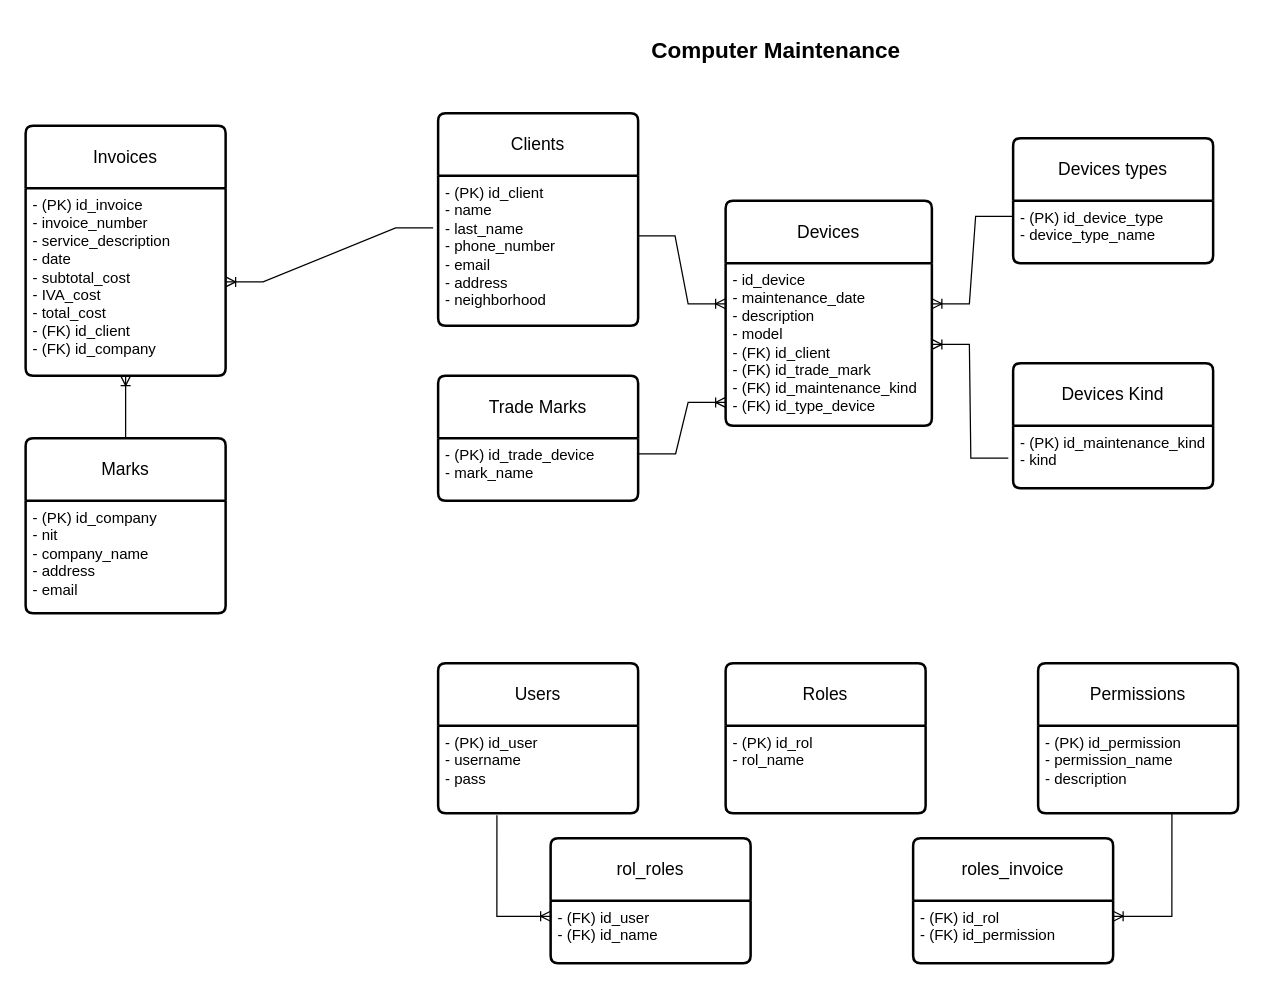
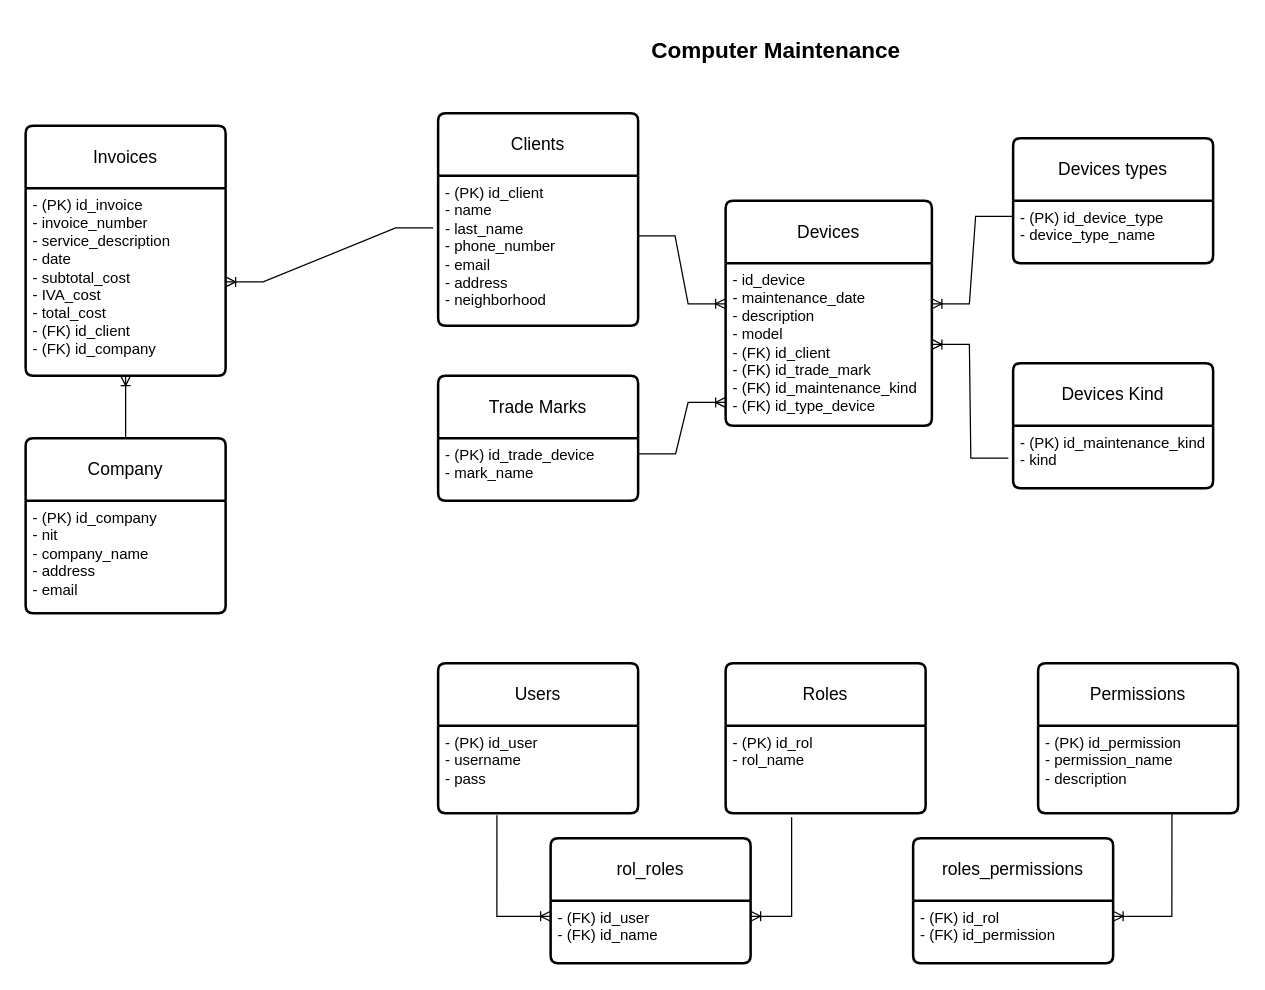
(126, 469) -> (126, 469)
(1013, 869) -> (1013, 869)
none -> (792, 886)
